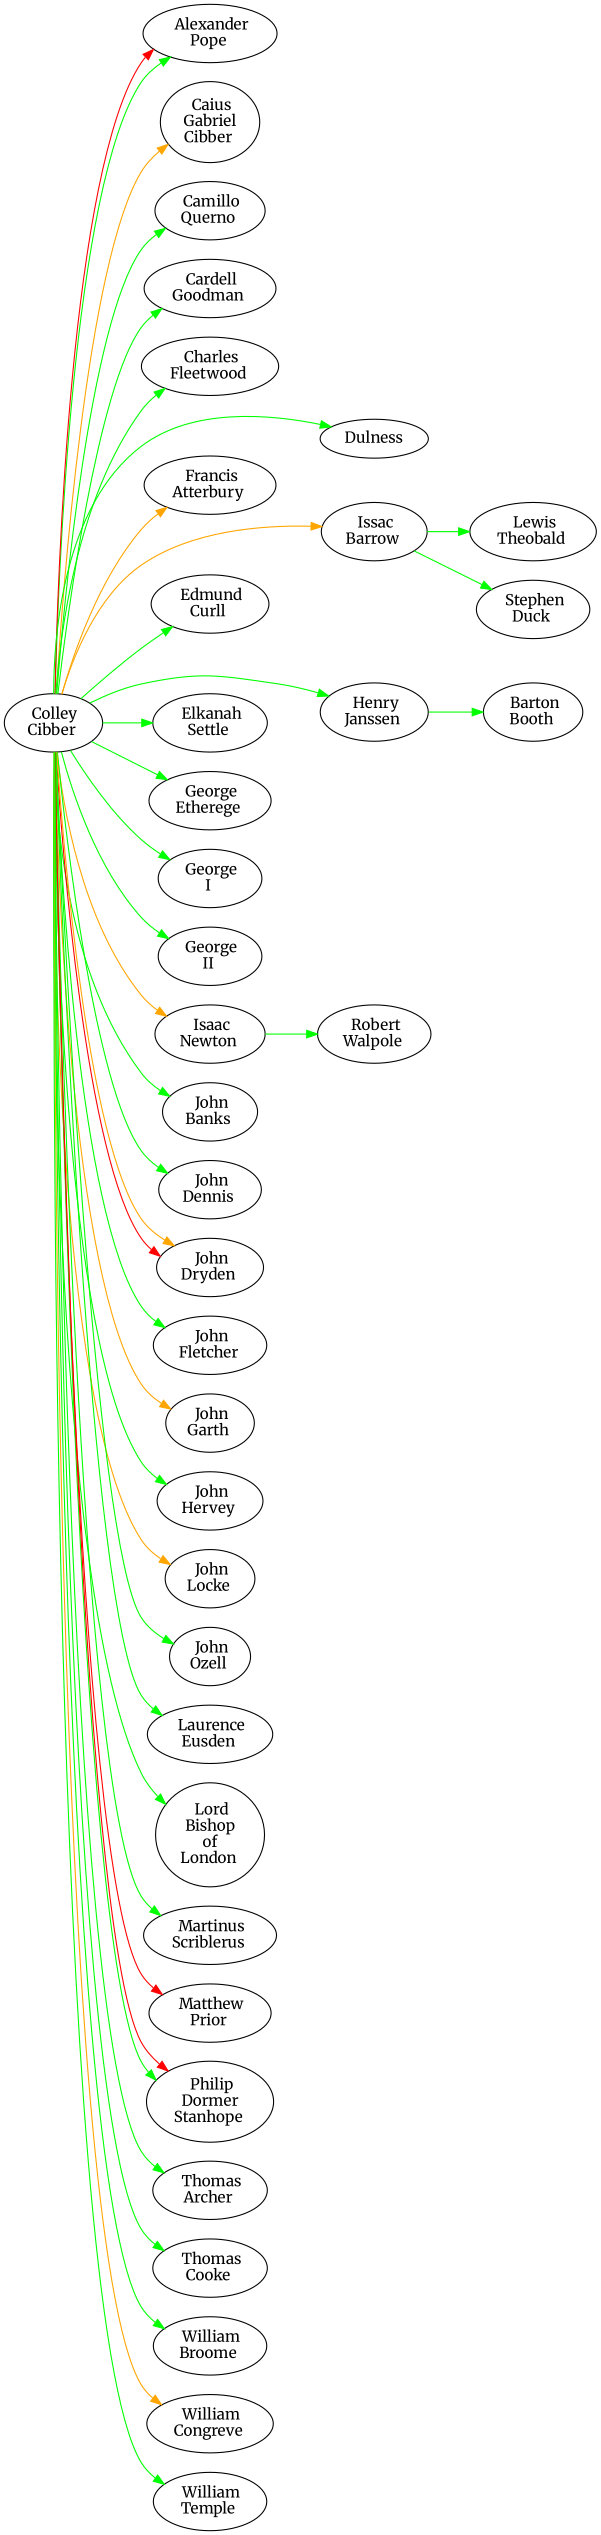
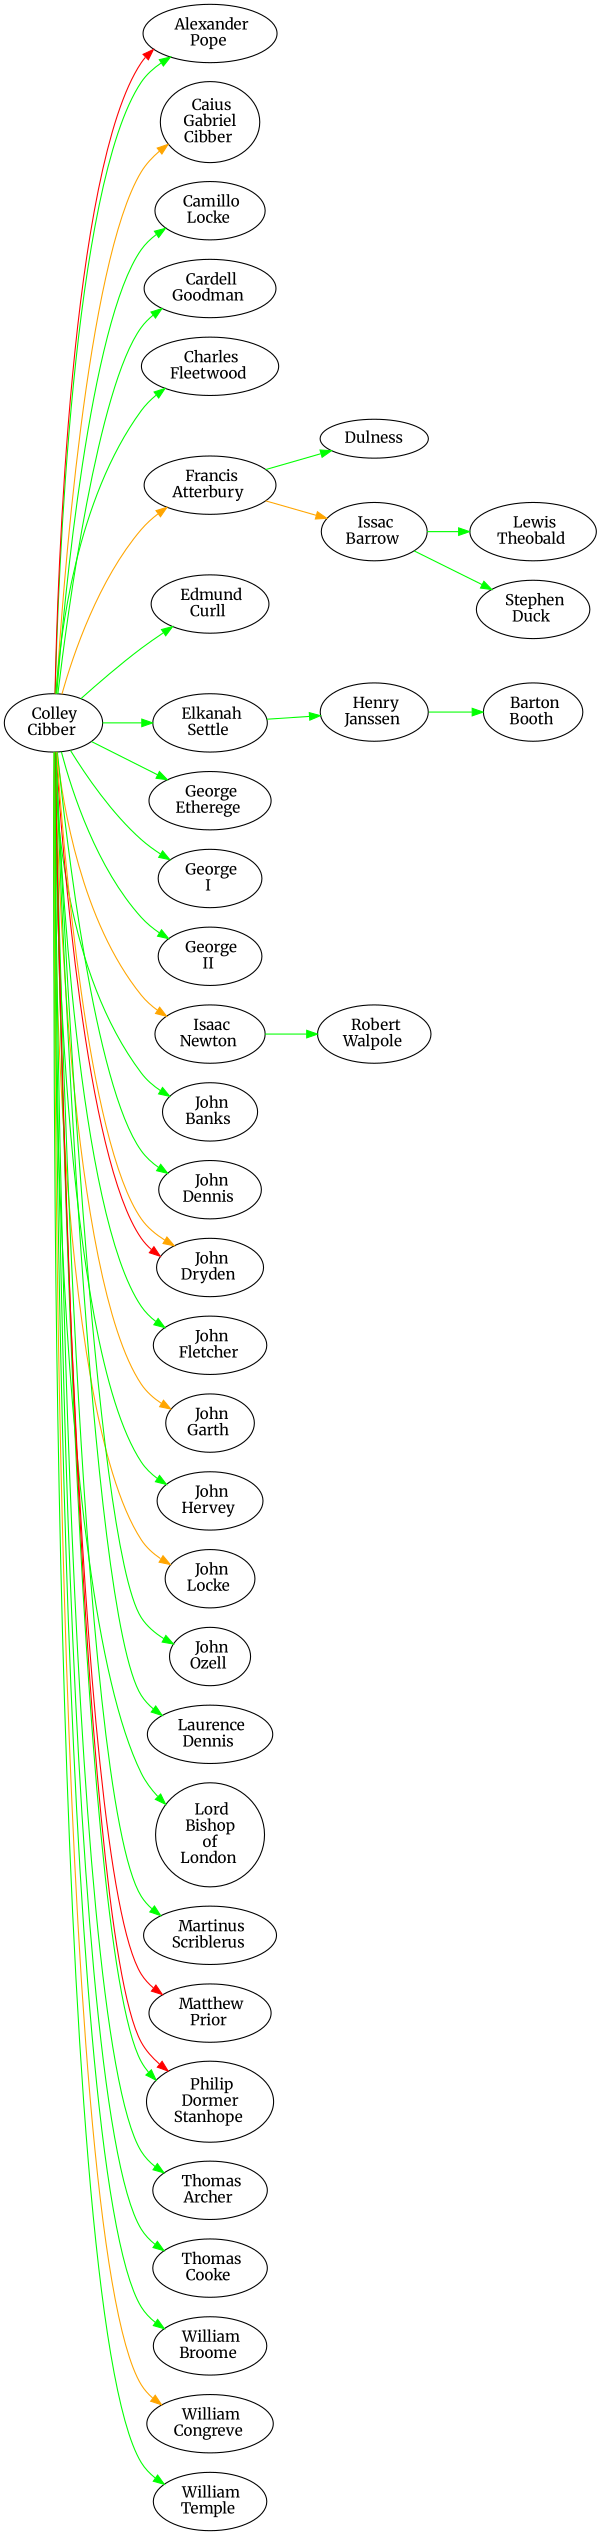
(210, 218) -> (210, 218)
(119, 468) -> (293, 462)
(151, 559) -> (291, 508)
(203, 676) -> (288, 718)
(210, 1742) -> (210, 1742)
